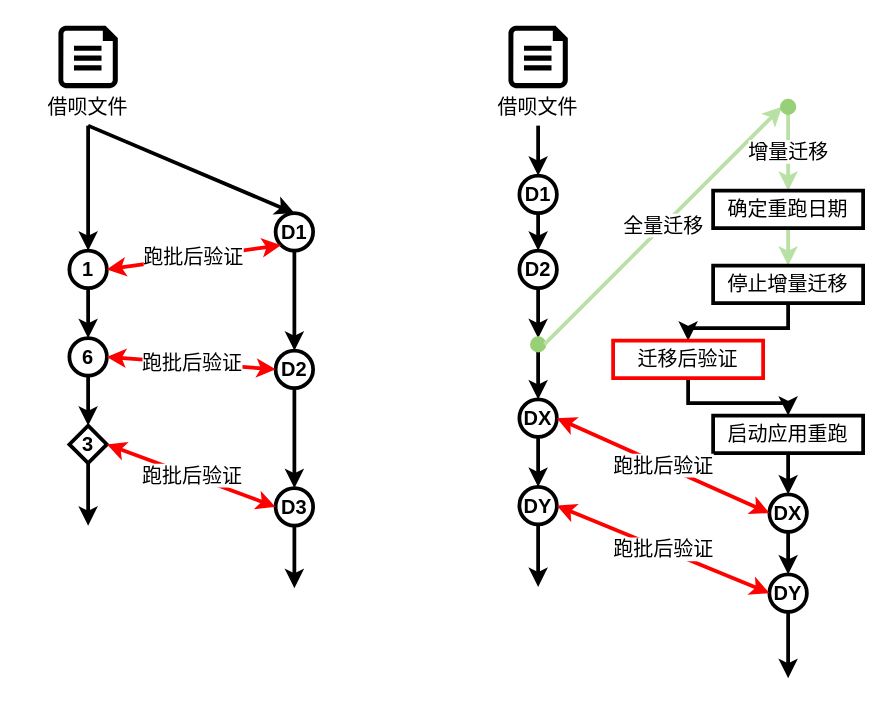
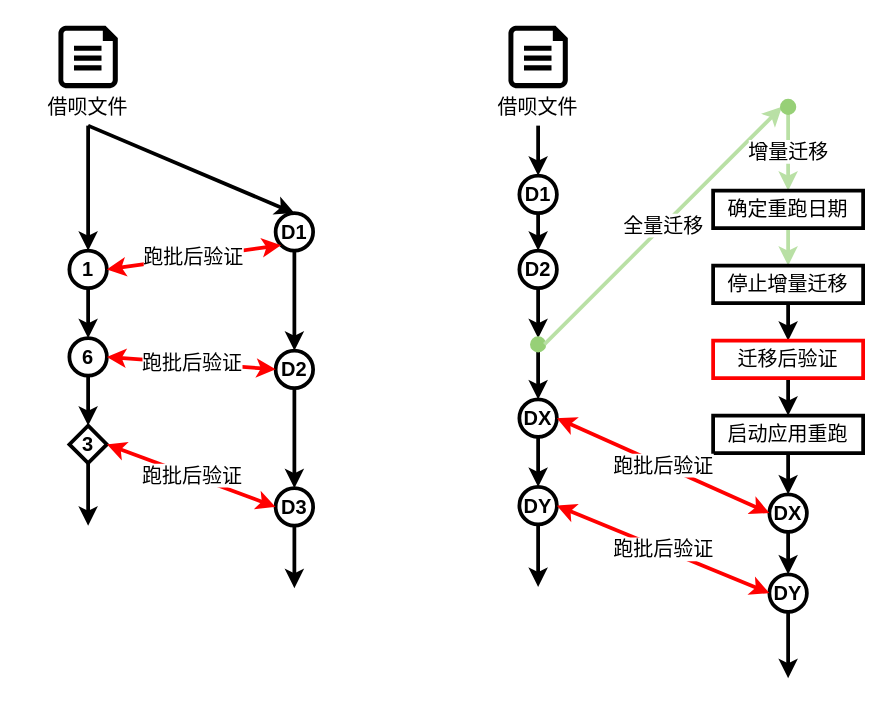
(688, 359) -> (788, 359)
